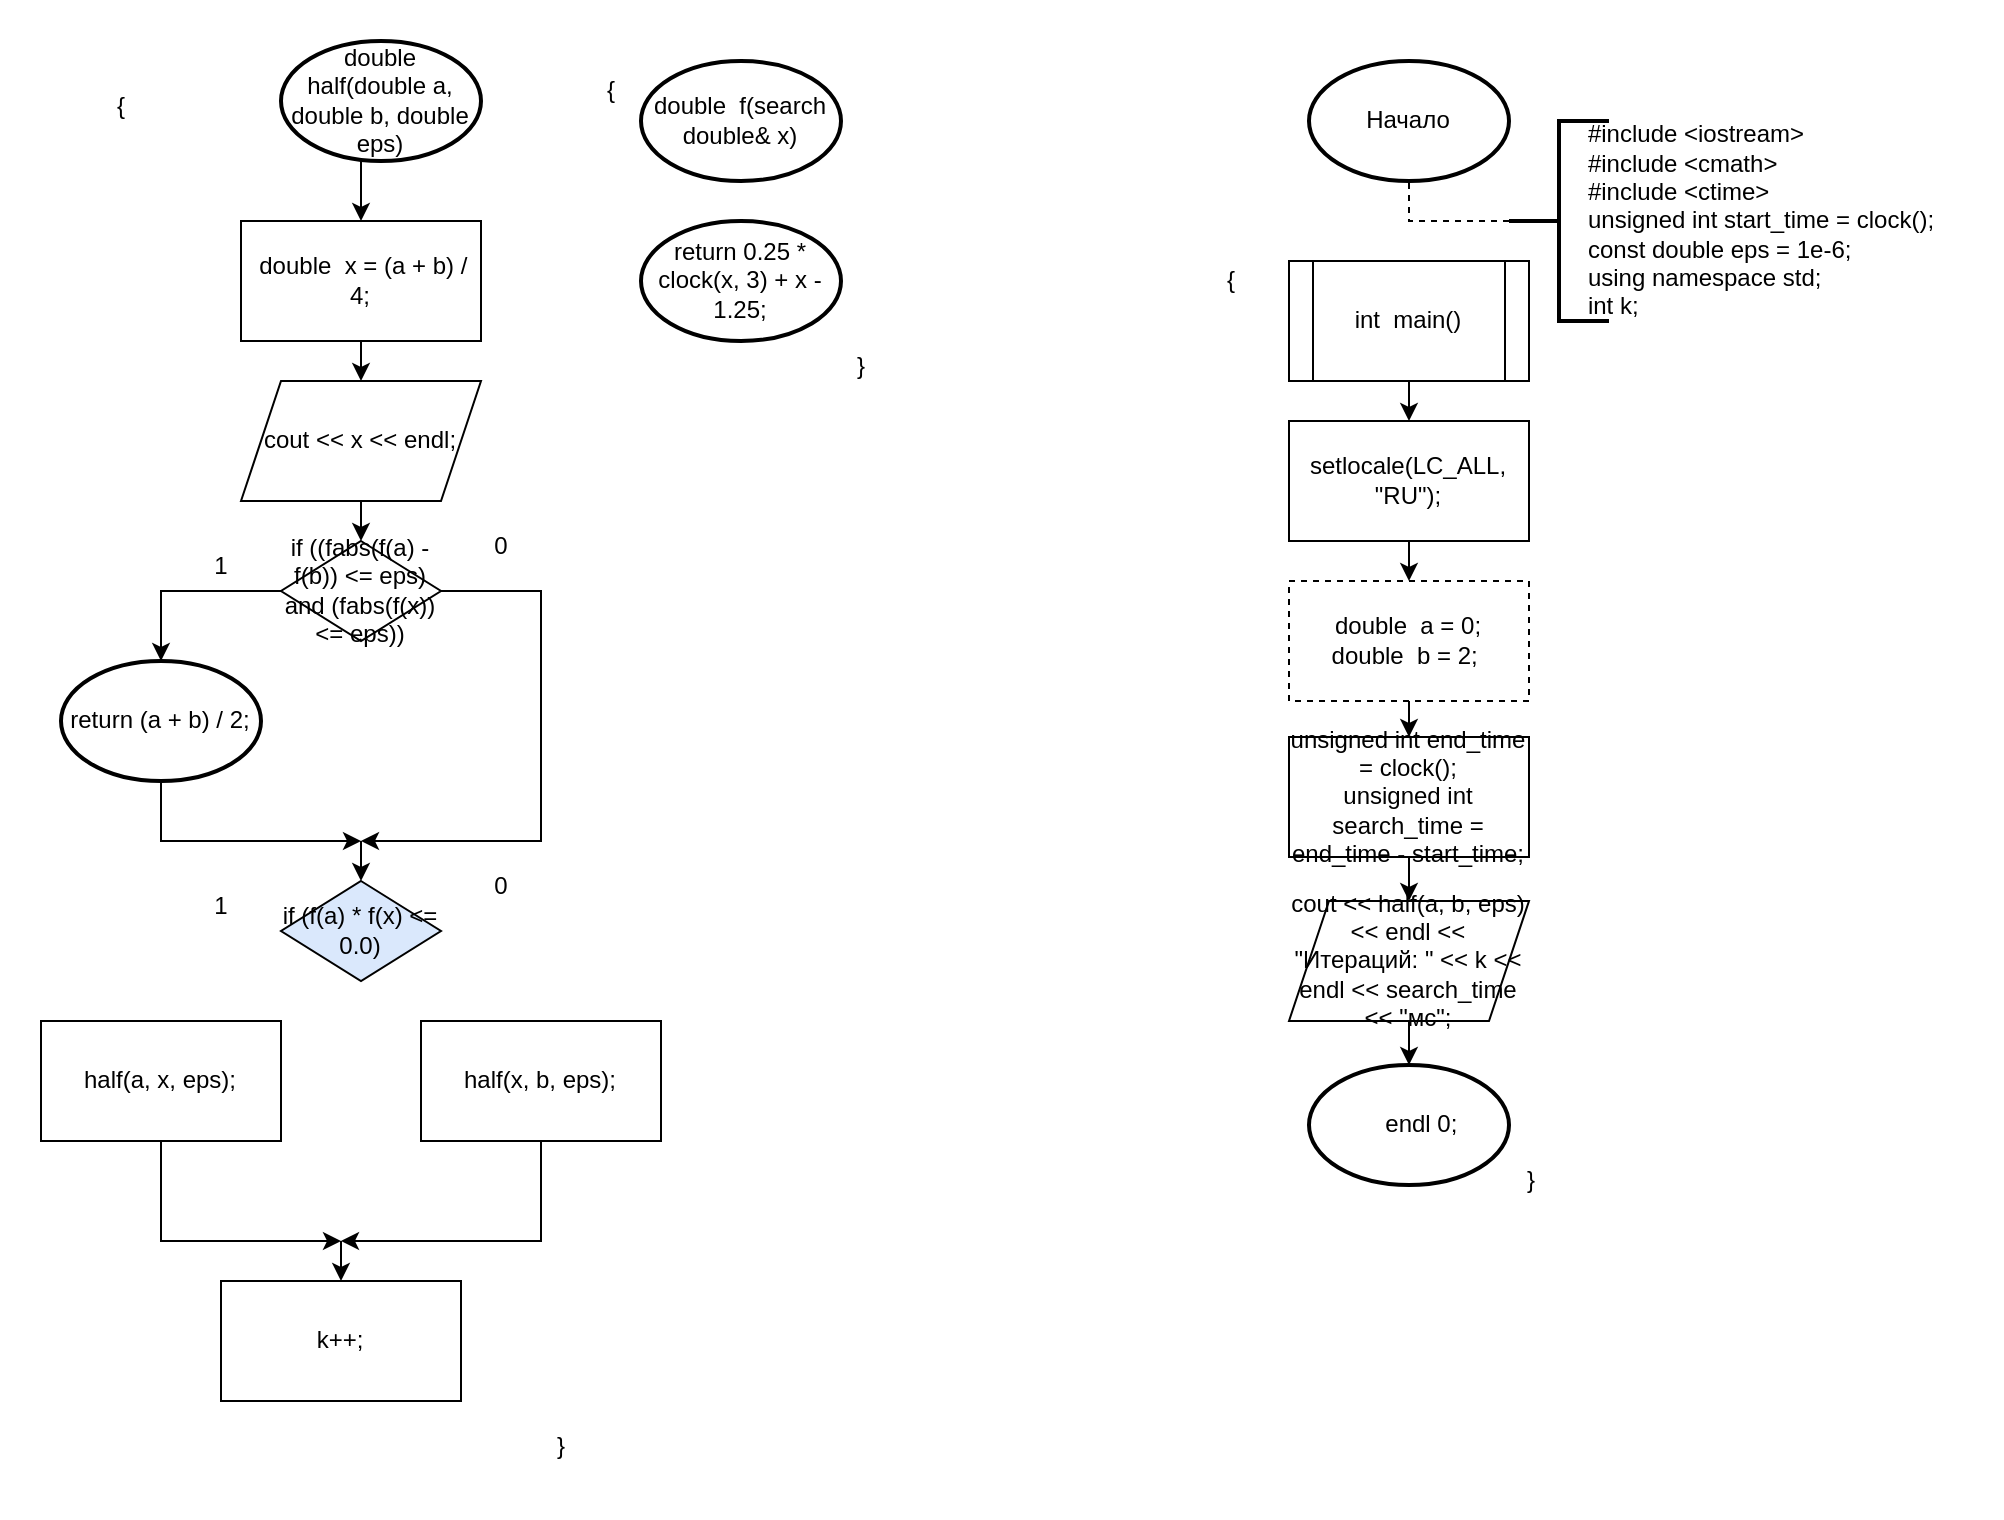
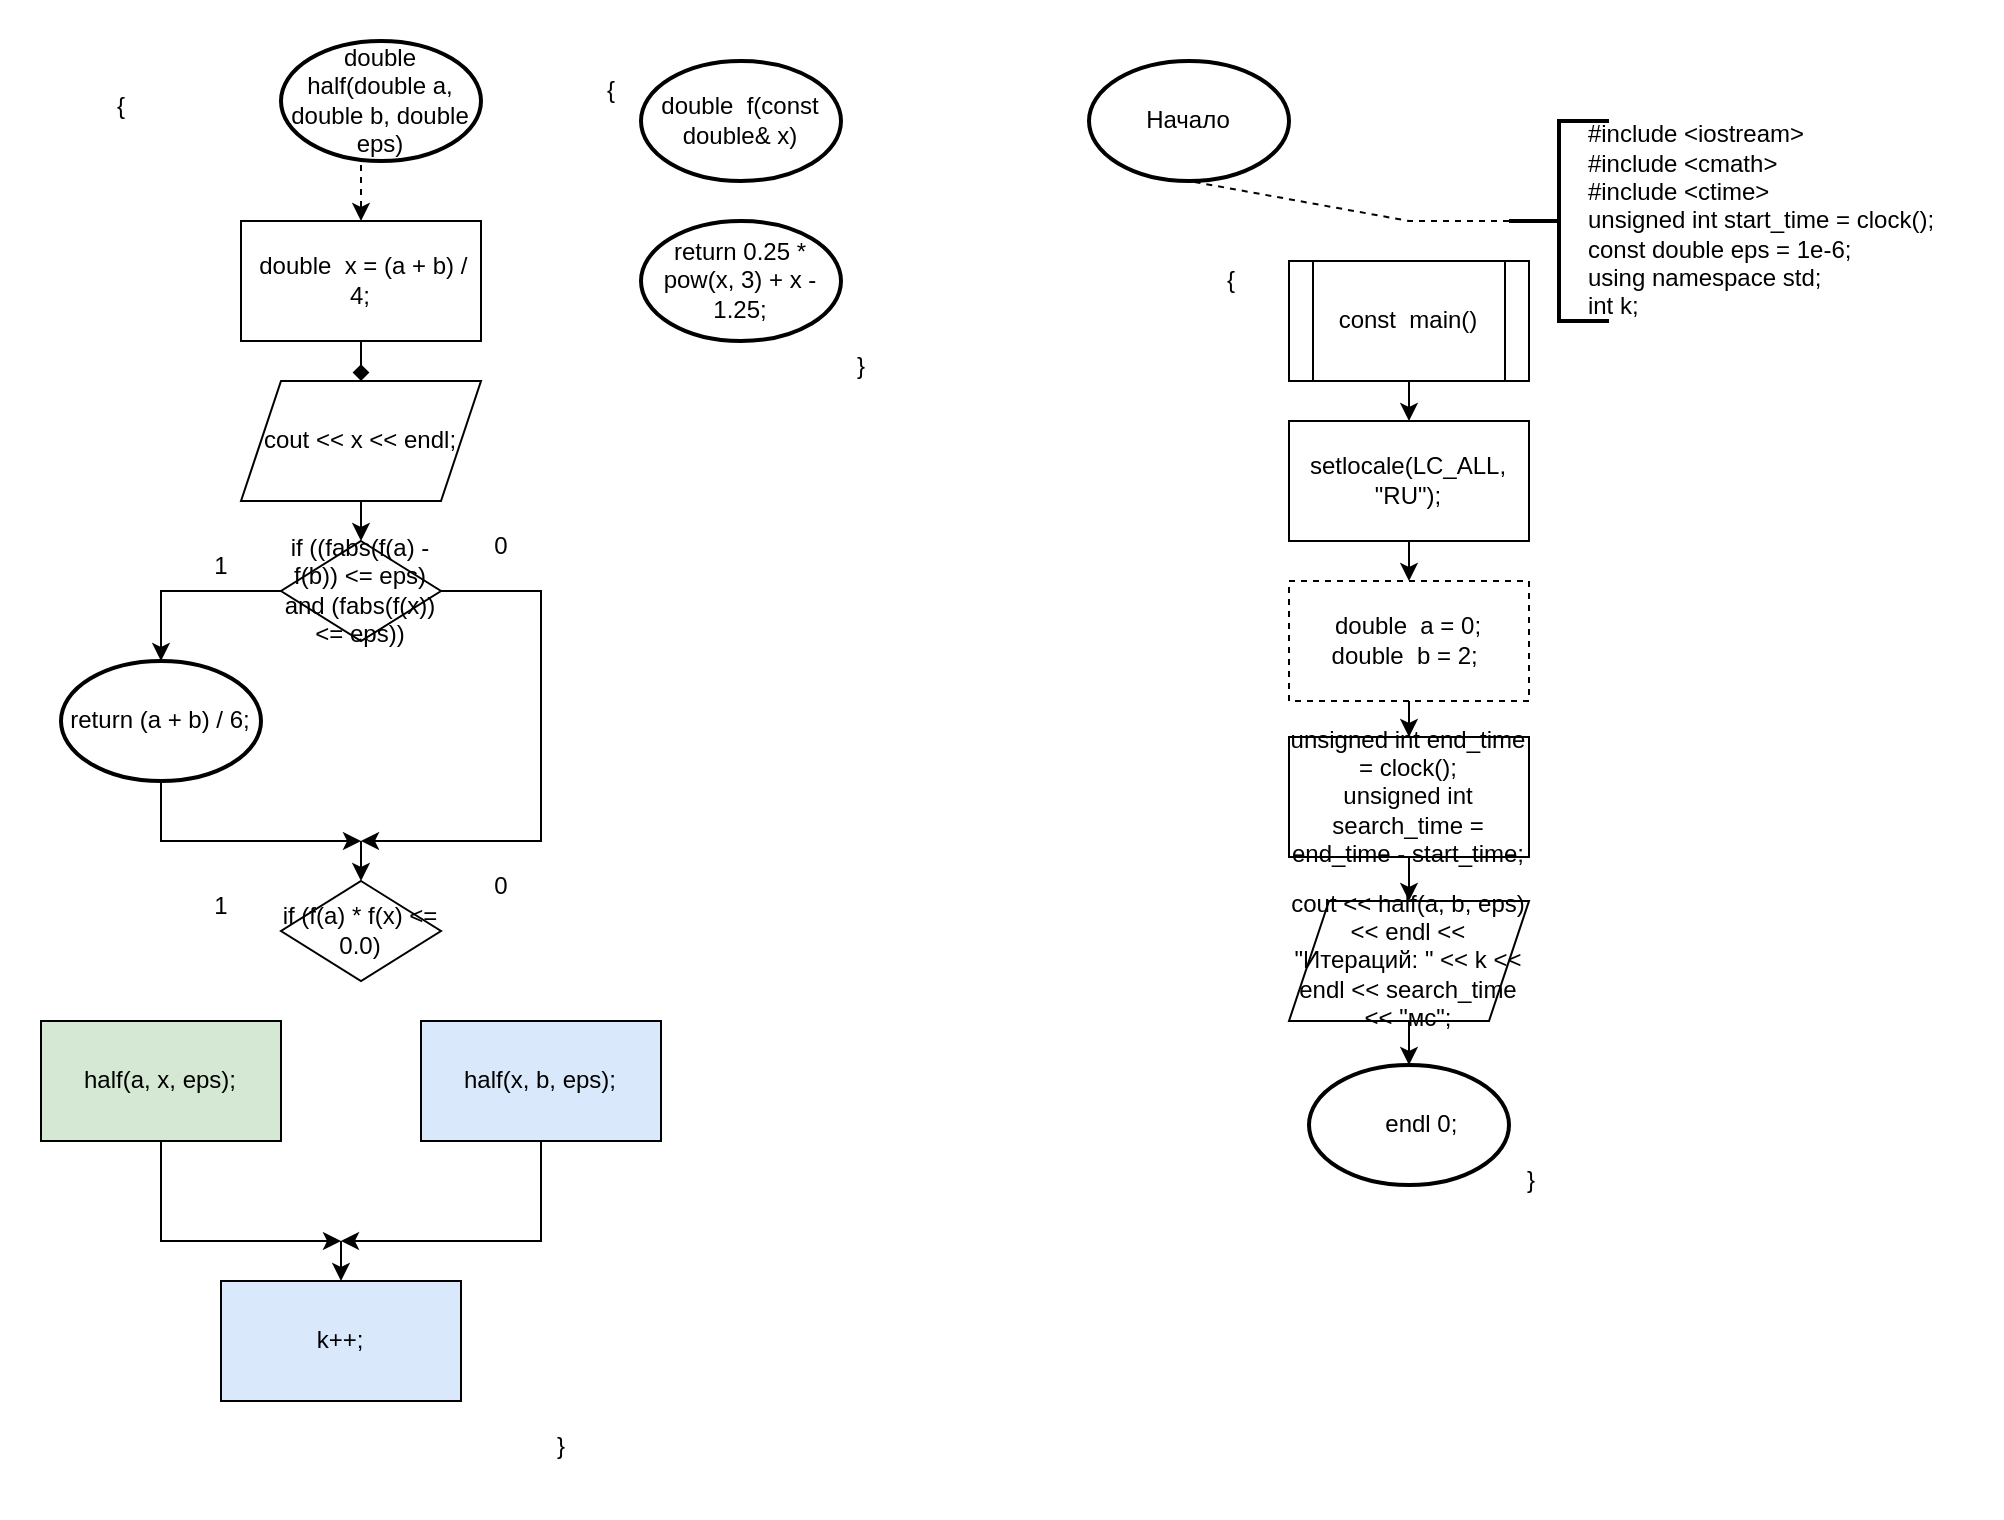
(741, 121) -> (741, 121)
(1409, 121) -> (1189, 121)
(361, 181) -> (361, 181)
(741, 281) -> (741, 281)
(1409, 321) -> (1409, 321)
(361, 366) -> (361, 365)
(161, 721) -> (161, 721)
(361, 931) -> (361, 931)
(161, 1081) -> (161, 1081)
(541, 1081) -> (541, 1081)
(341, 1341) -> (341, 1341)
